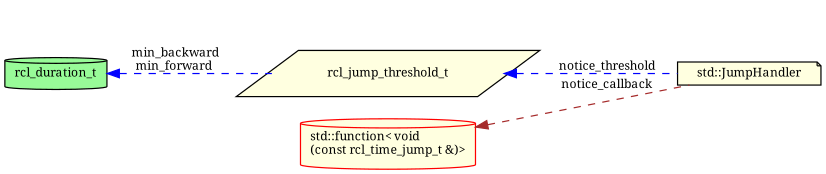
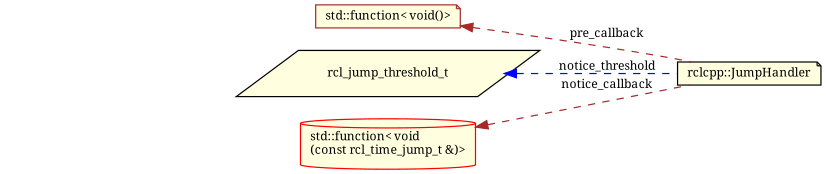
none -> (388, 16)
(56, 74) -> none
(749, 74) -> (749, 74)
